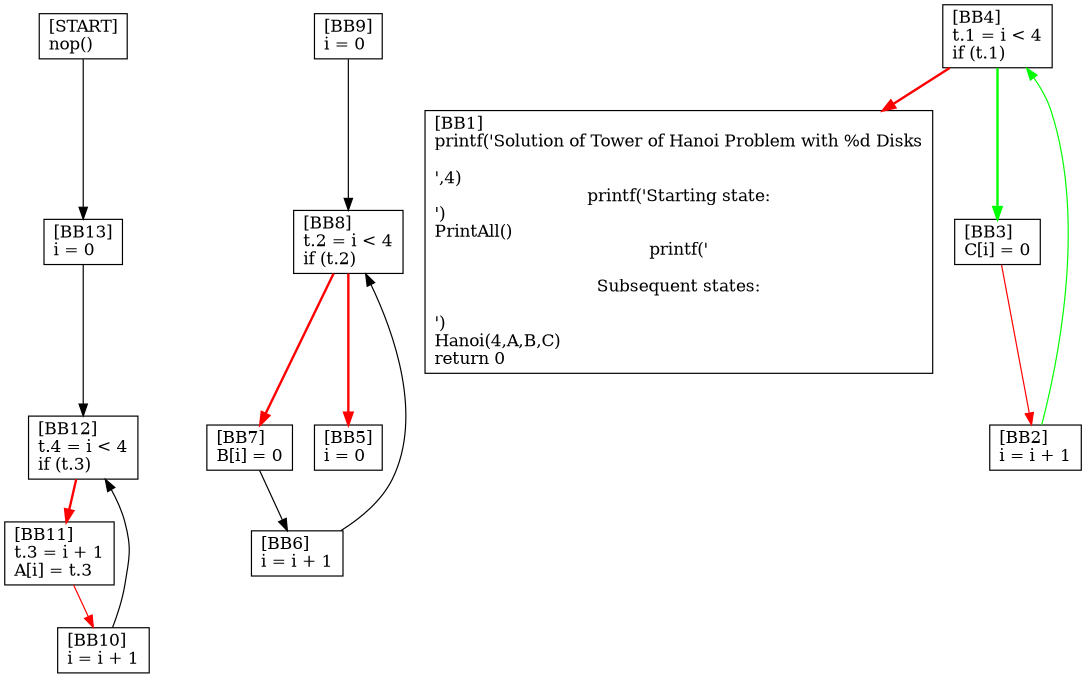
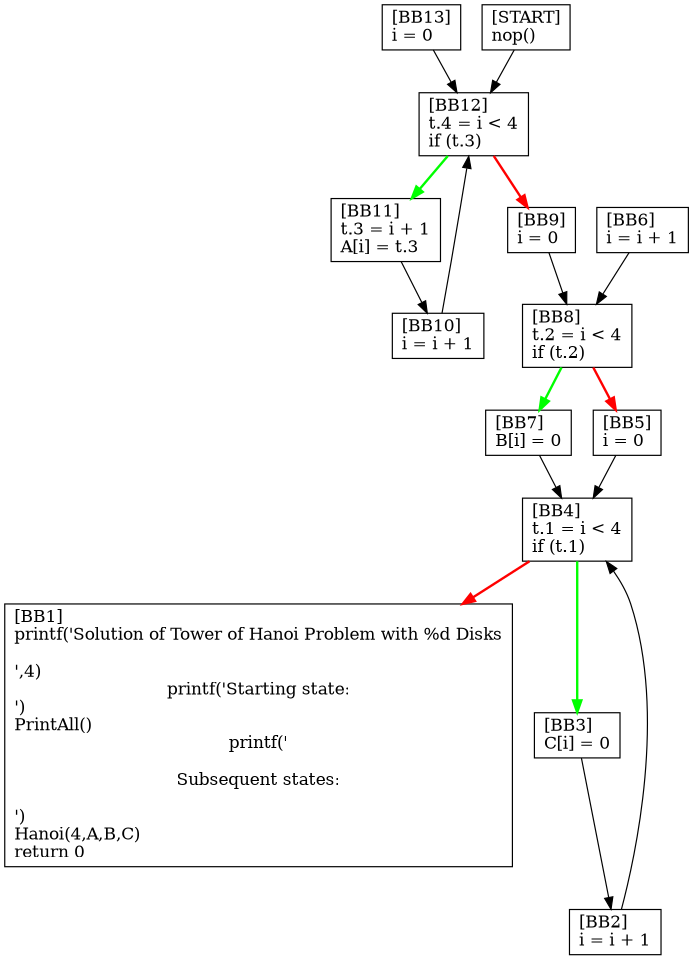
(83, 133) -> (505, 66)
none -> (507, 177)
(1068, 249) -> (647, 738)
(1015, 339) -> (595, 828)
(300, 343) -> (553, 383)
none -> (607, 471)
(73, 495) -> (434, 172)
(271, 495) -> (548, 471)
(81, 601) -> (412, 282)
